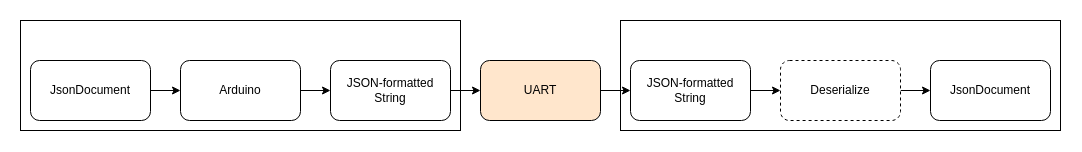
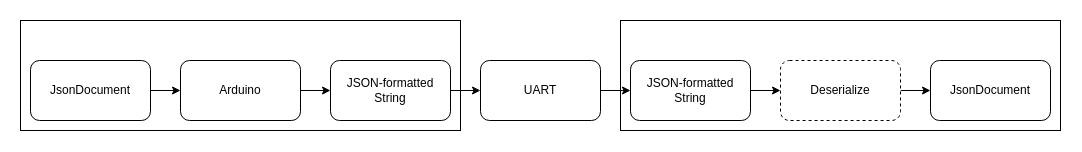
(541, 91) -> (541, 91)
